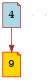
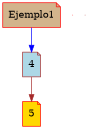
none -> (32, 15)
(12, 64) -> (32, 114)
